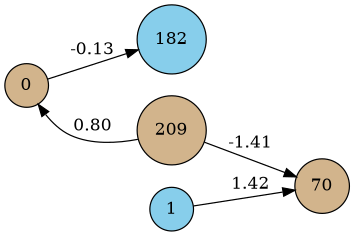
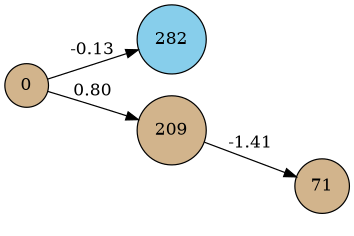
(172, 39) -> (172, 39)
(88, 141) -> (87, 103)
(322, 186) -> (322, 186)
(172, 209) -> none
